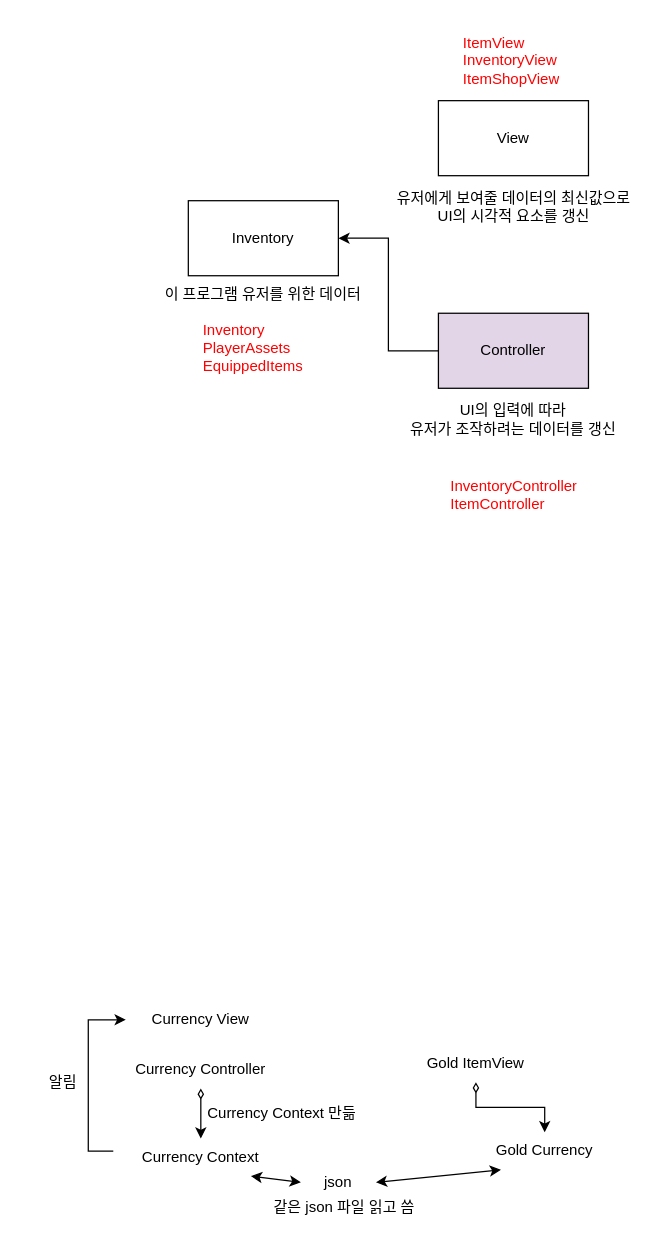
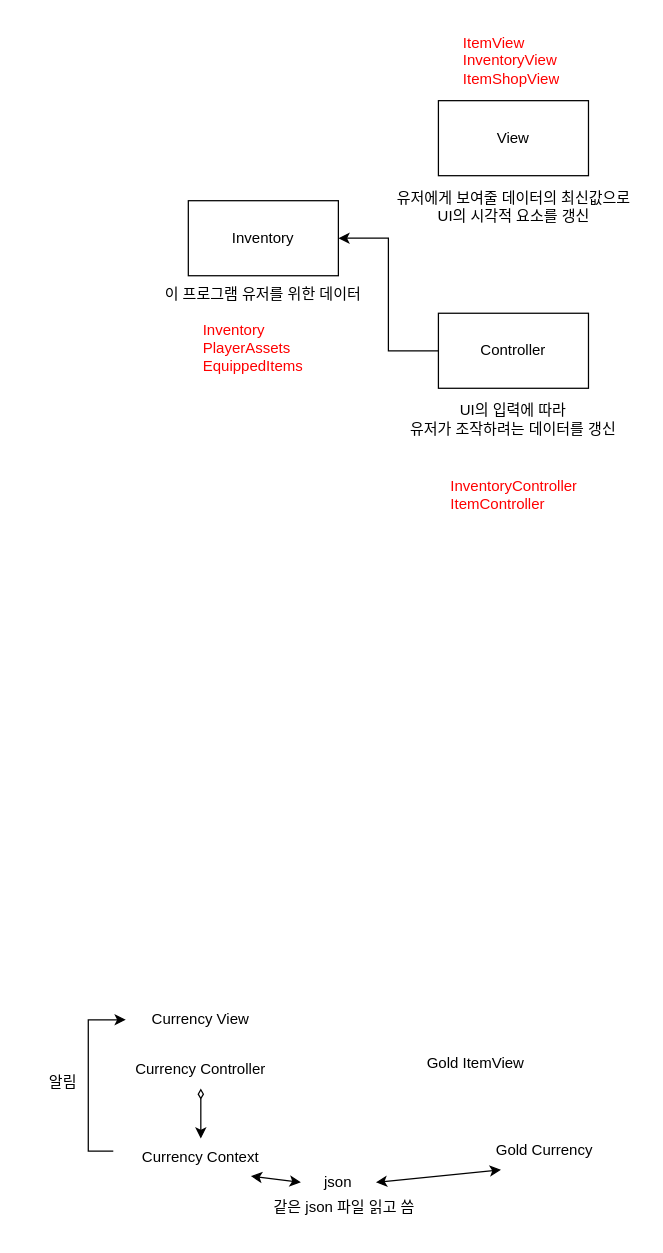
(513, 351) -> (513, 351)
(511, 1107) -> none
(282, 1113) -> none
